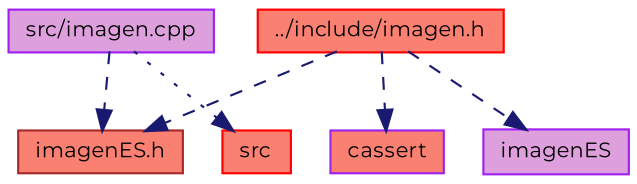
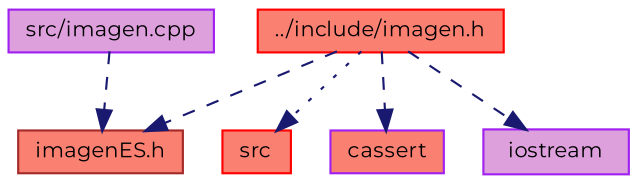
(175, 84) -> (327, 84)
(556, 152) -> (556, 152)
